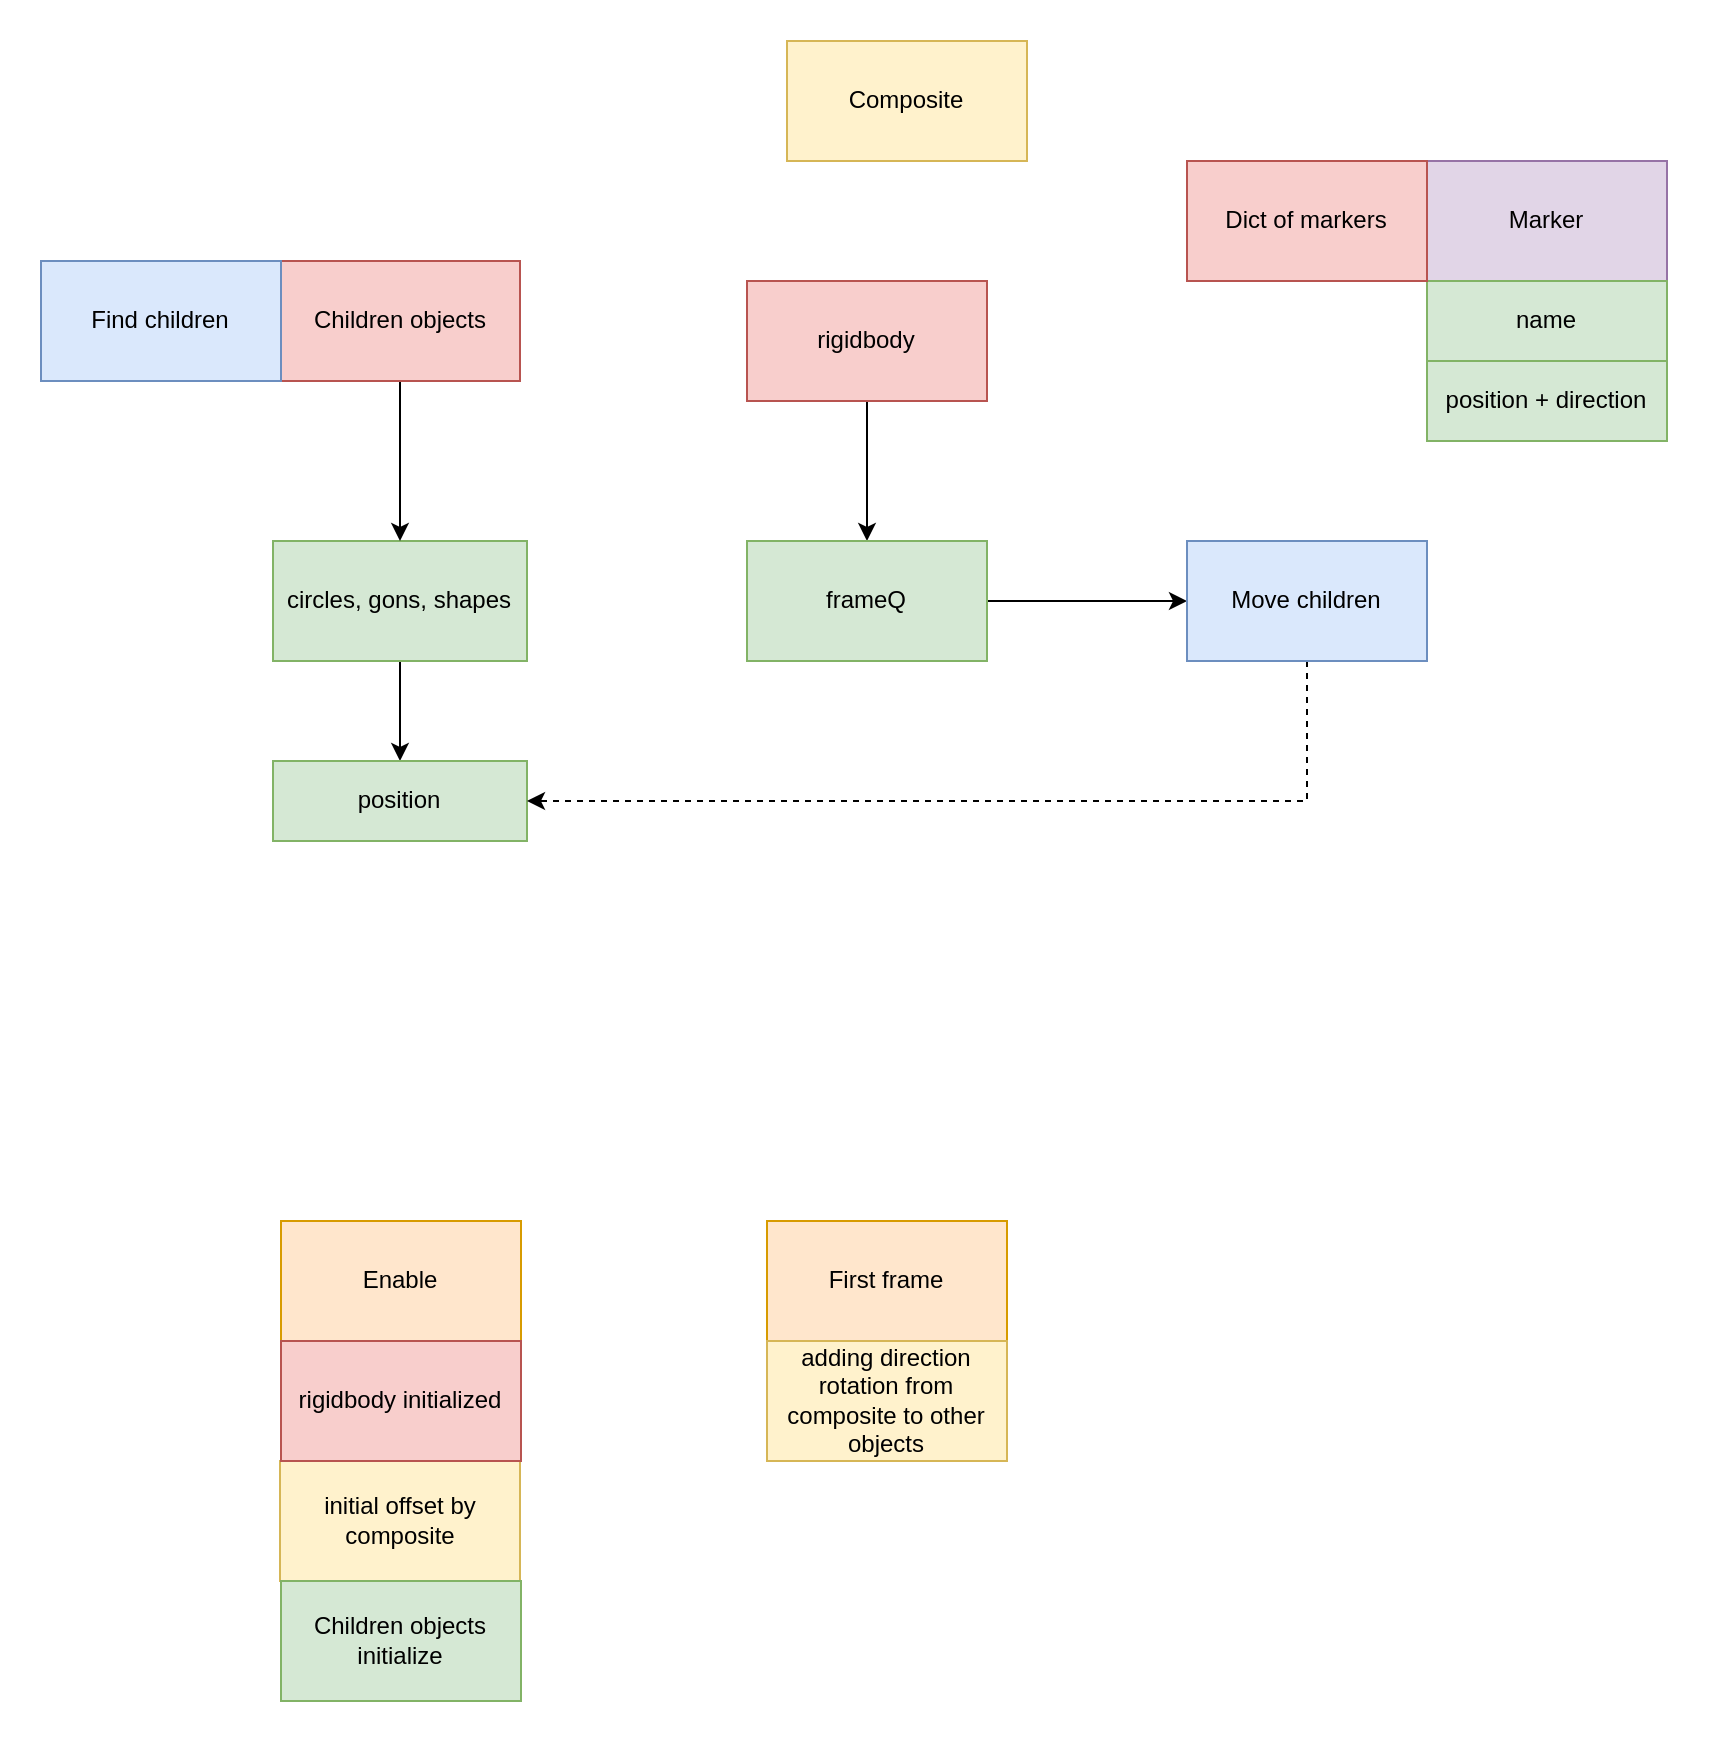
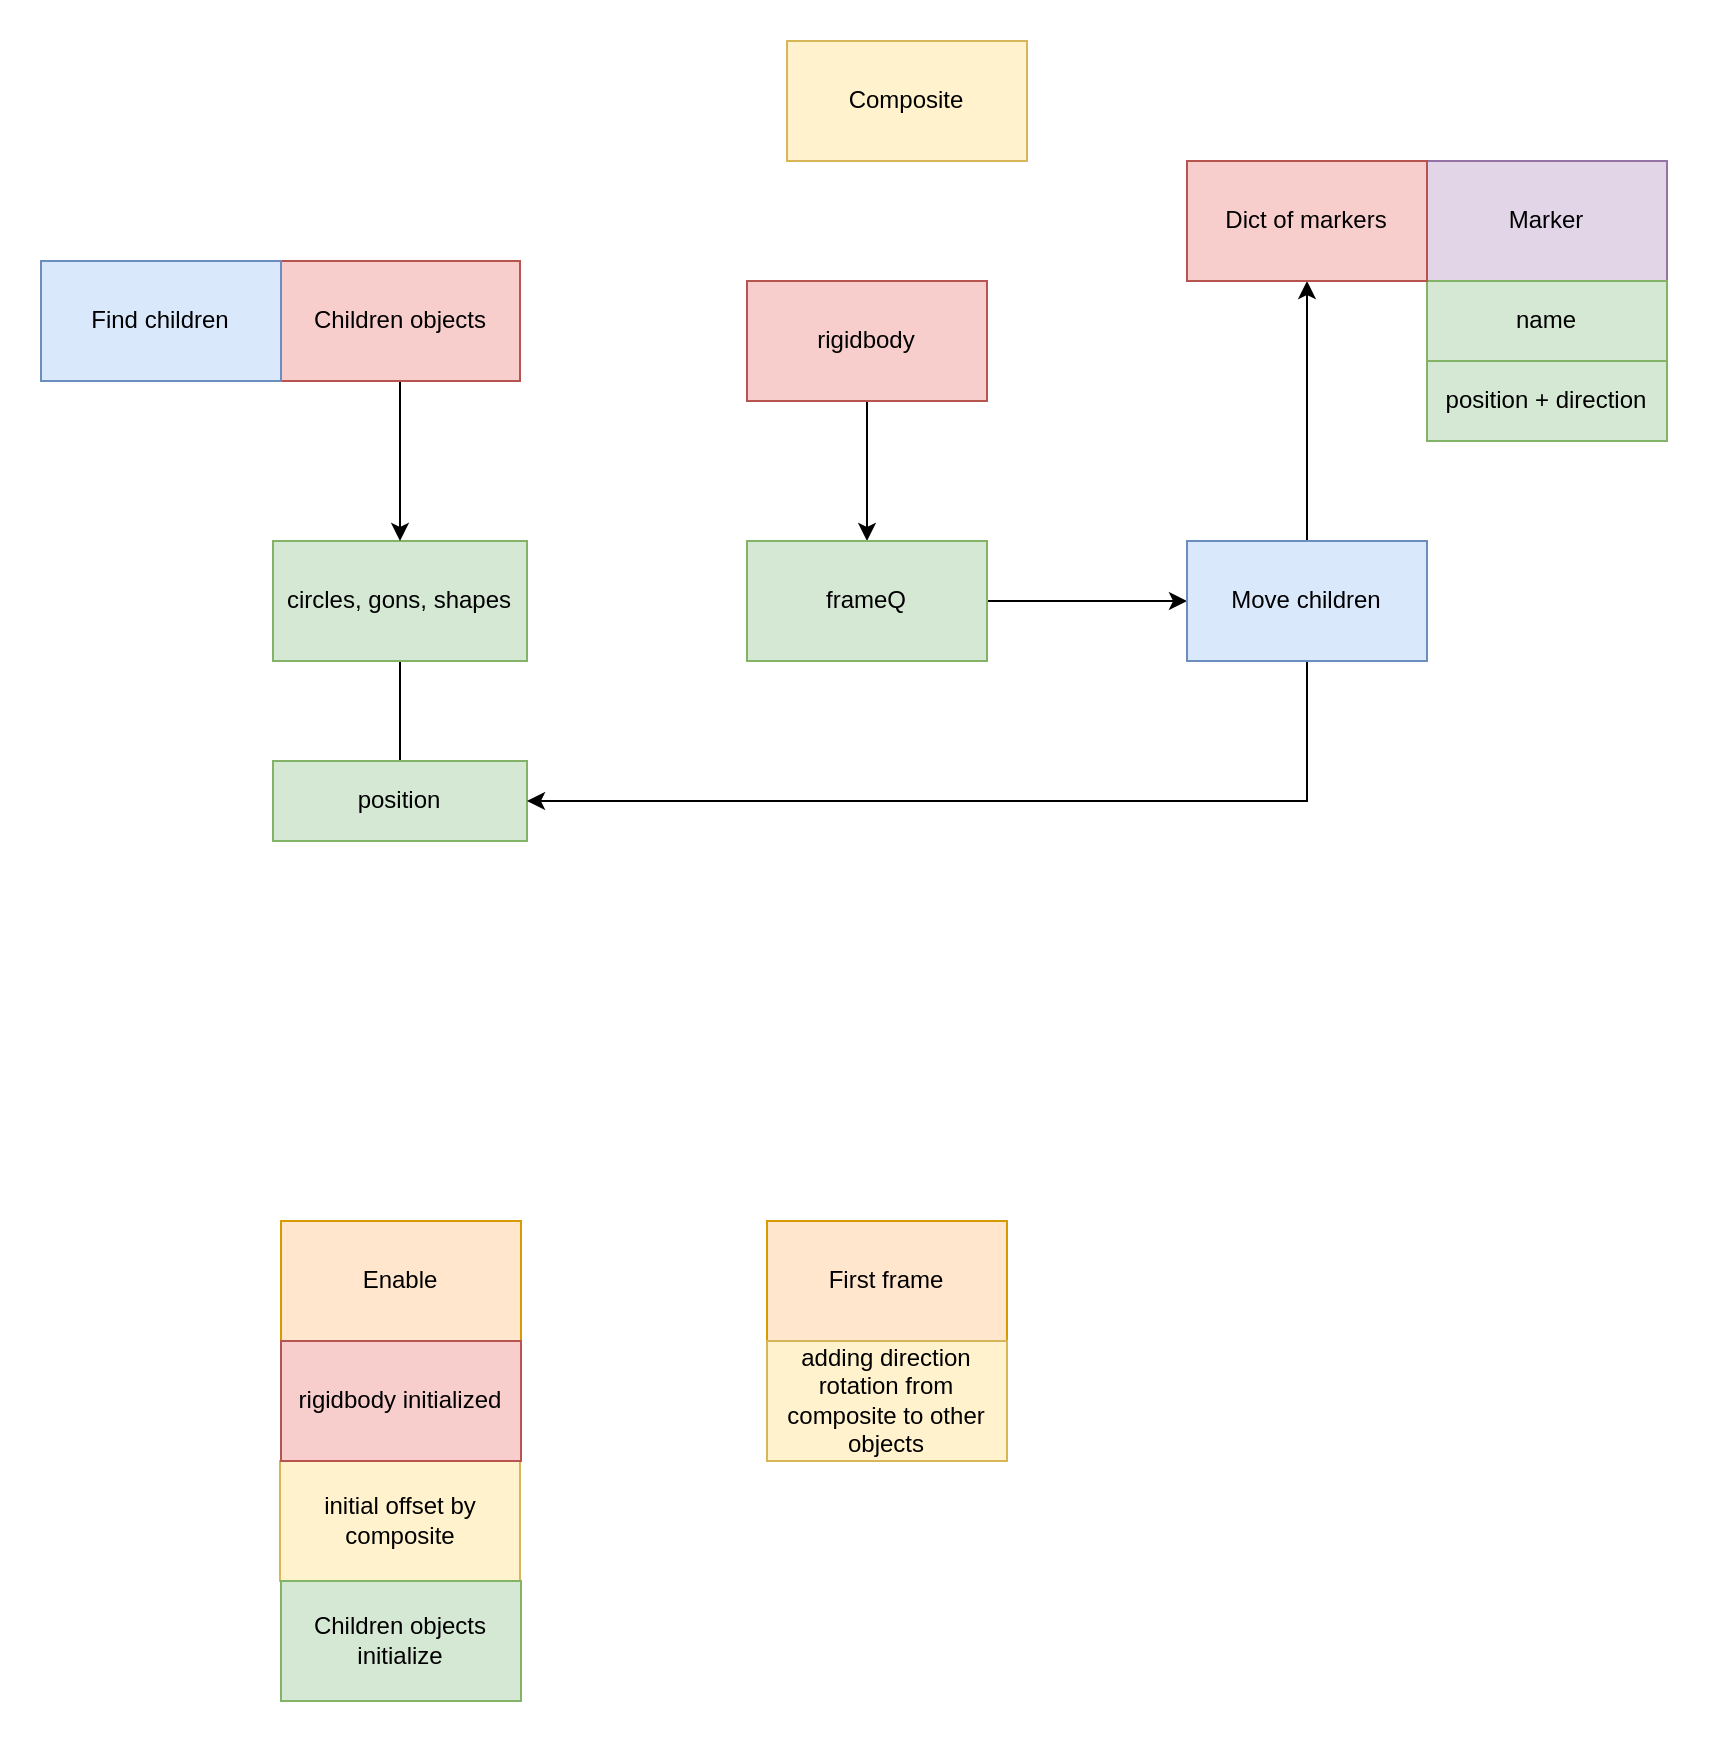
none -> (1307, 418)
(400, 746) -> (400, 751)
(994, 801) -> (994, 801)
